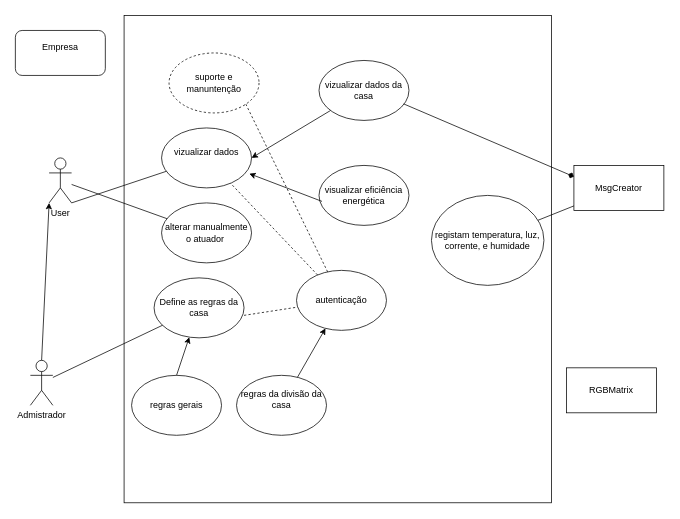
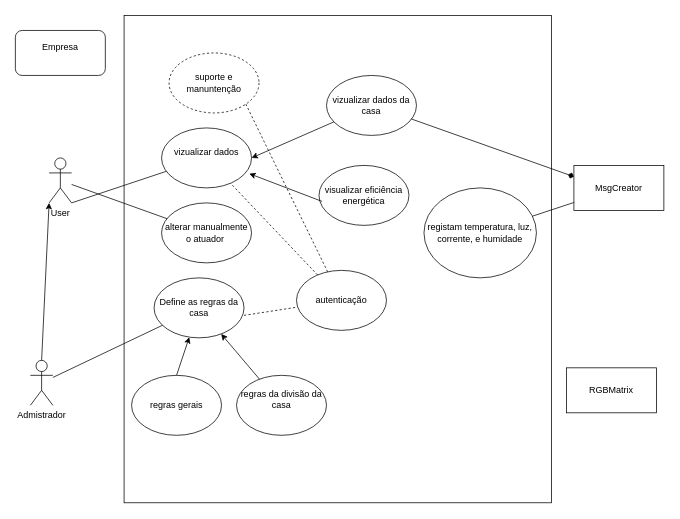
(364, 90) -> (372, 105)
(488, 240) -> (480, 233)
(310, 355) -> (242, 358)
